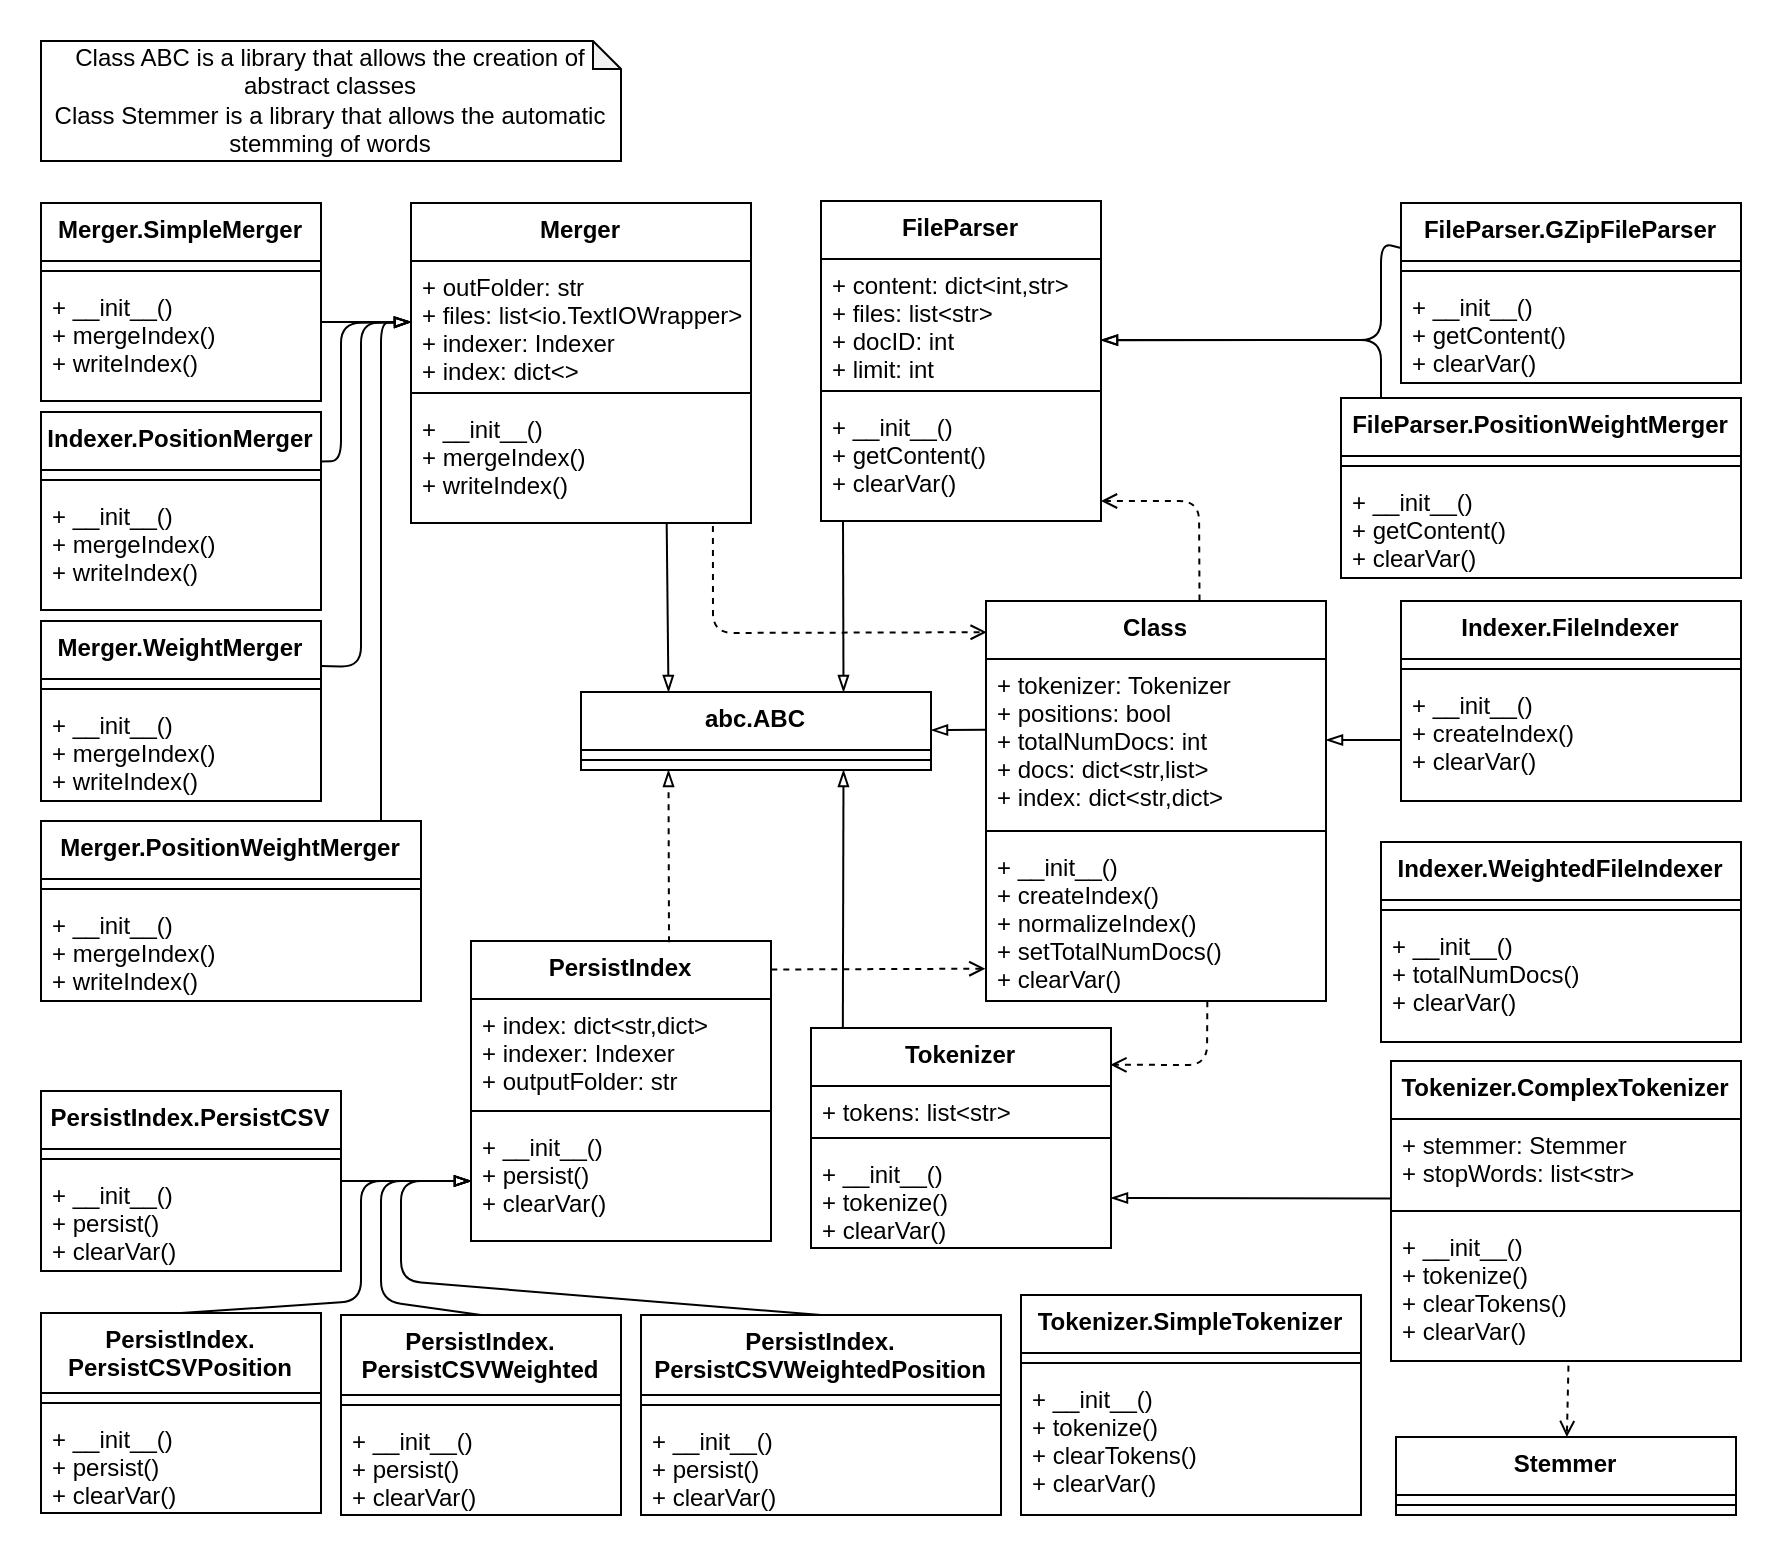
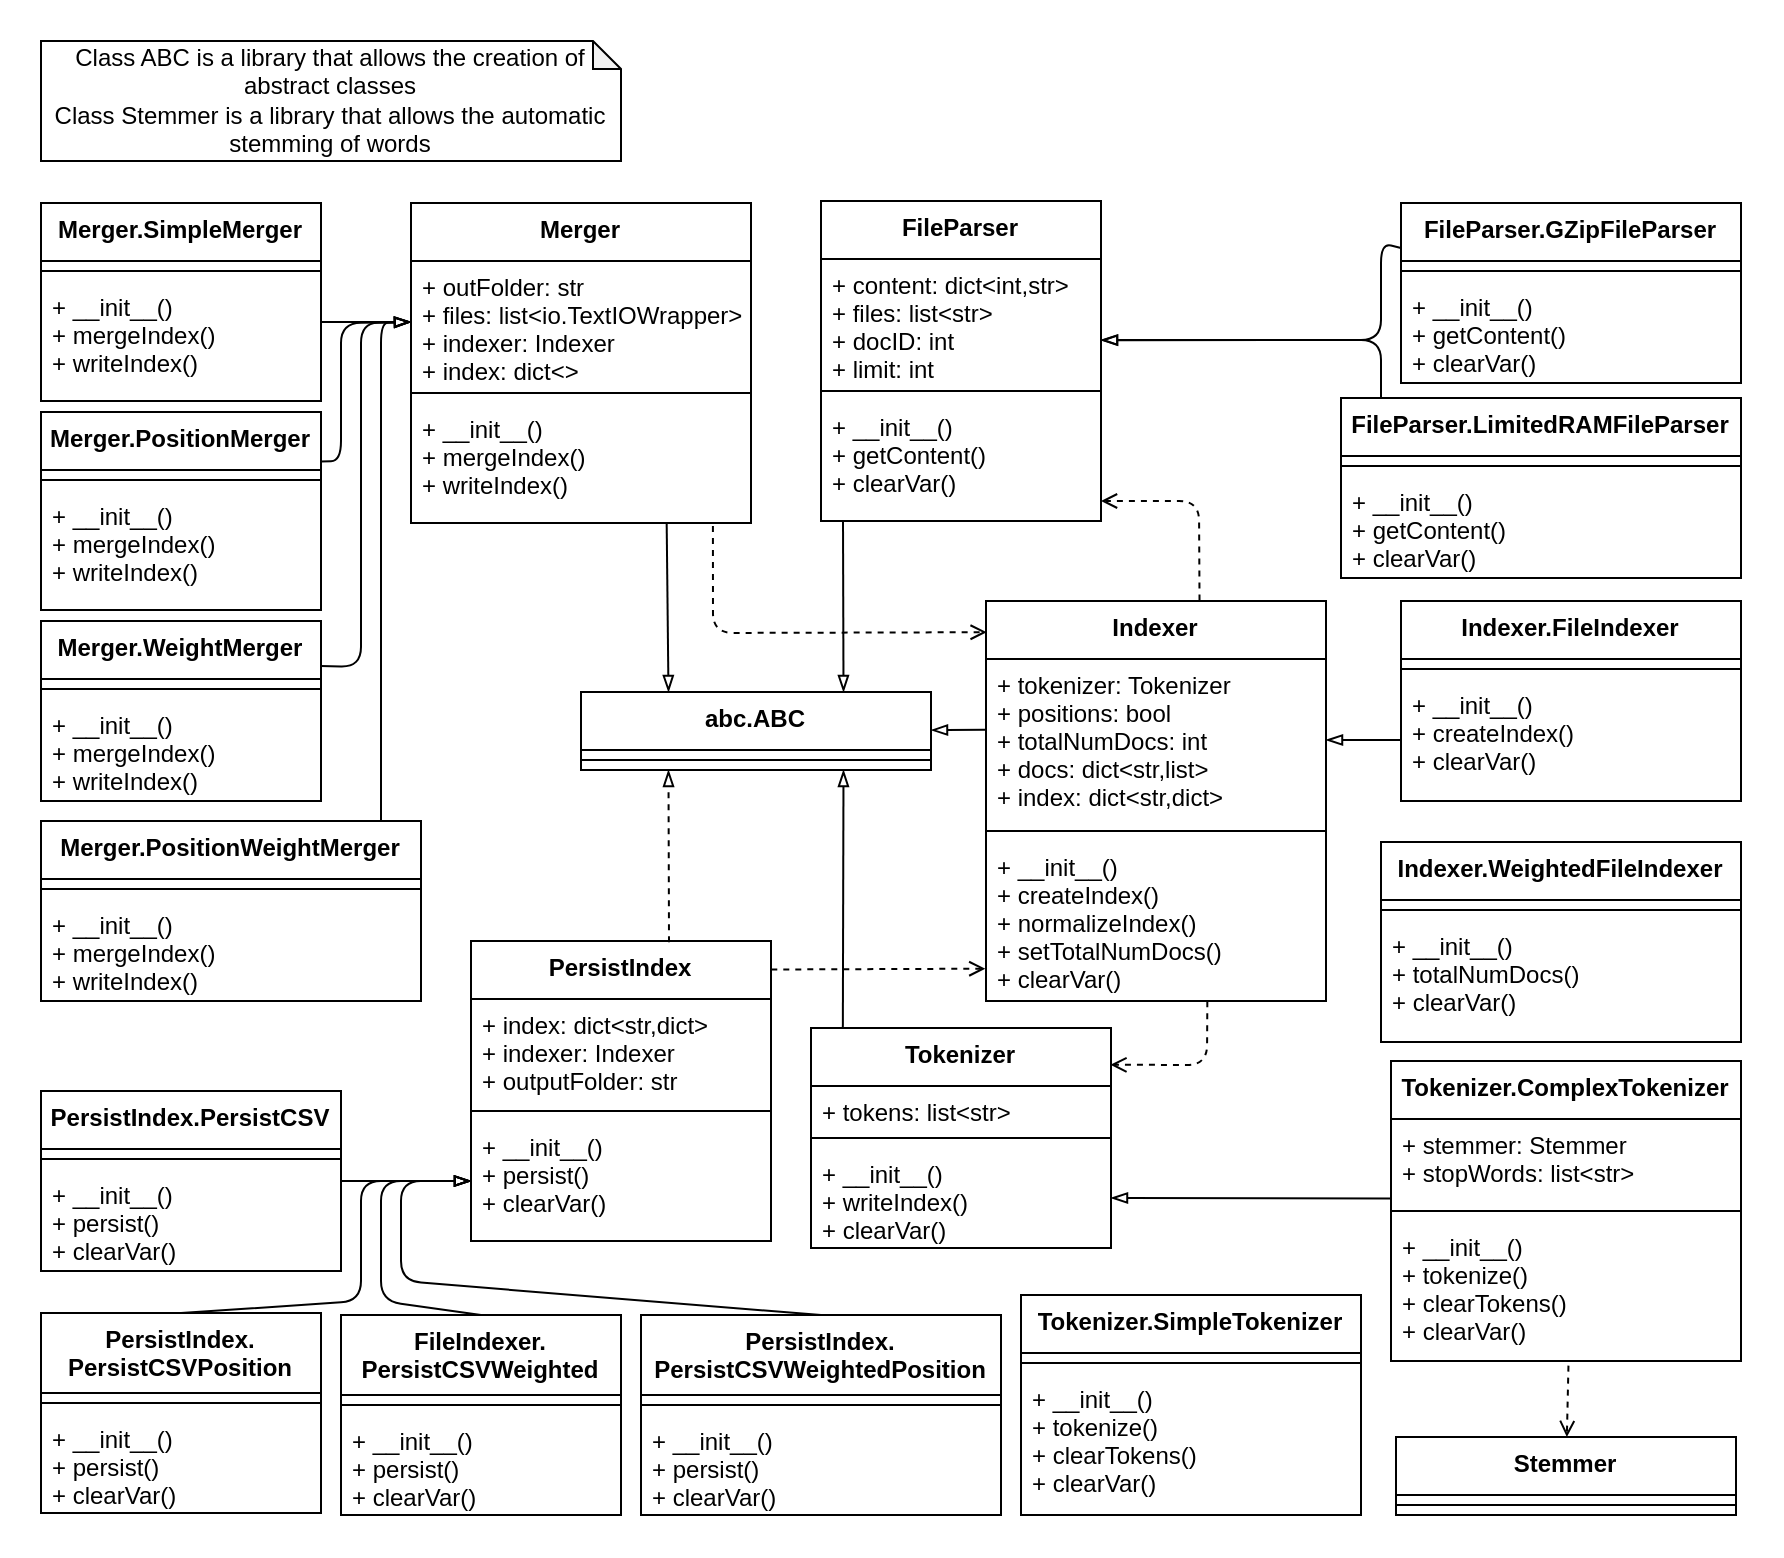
(1540, 425) -> (1540, 425)
(180, 439) -> (180, 439)
(1155, 628) -> (1155, 628)
(893, 1175) -> (893, 1175)
(480, 1342) -> (480, 1342)
